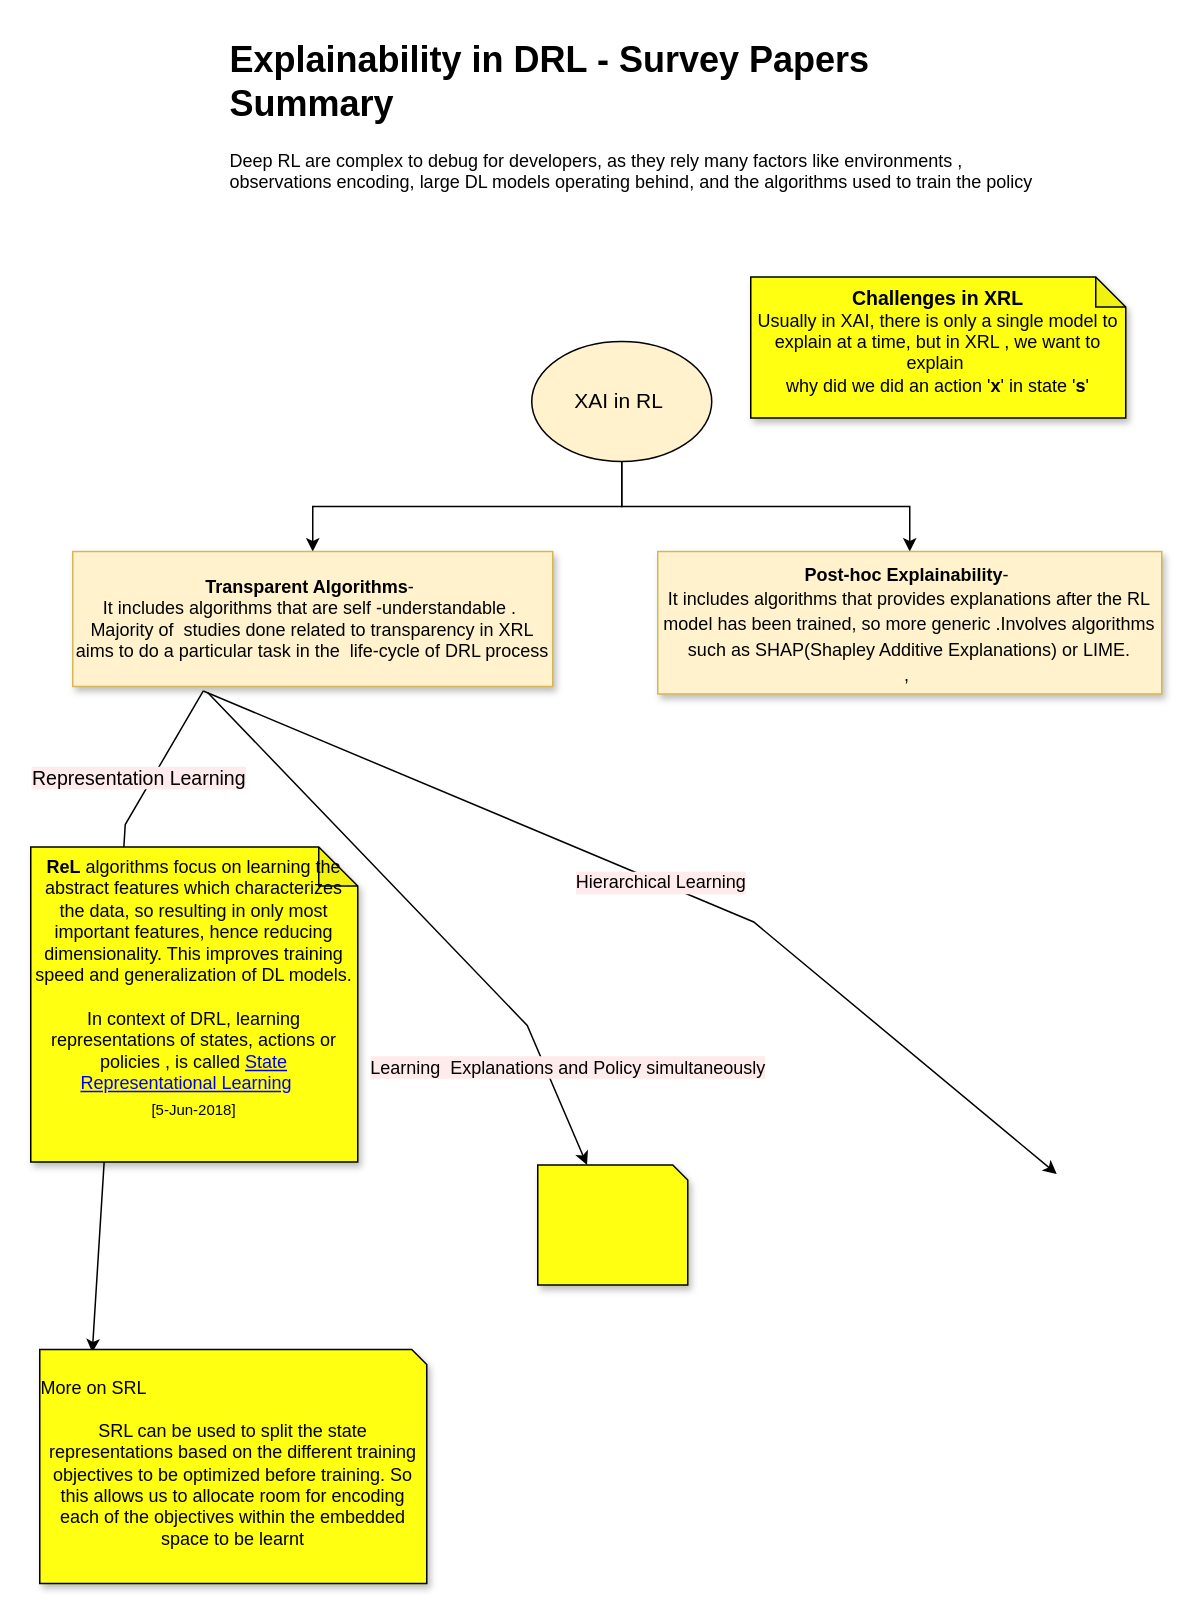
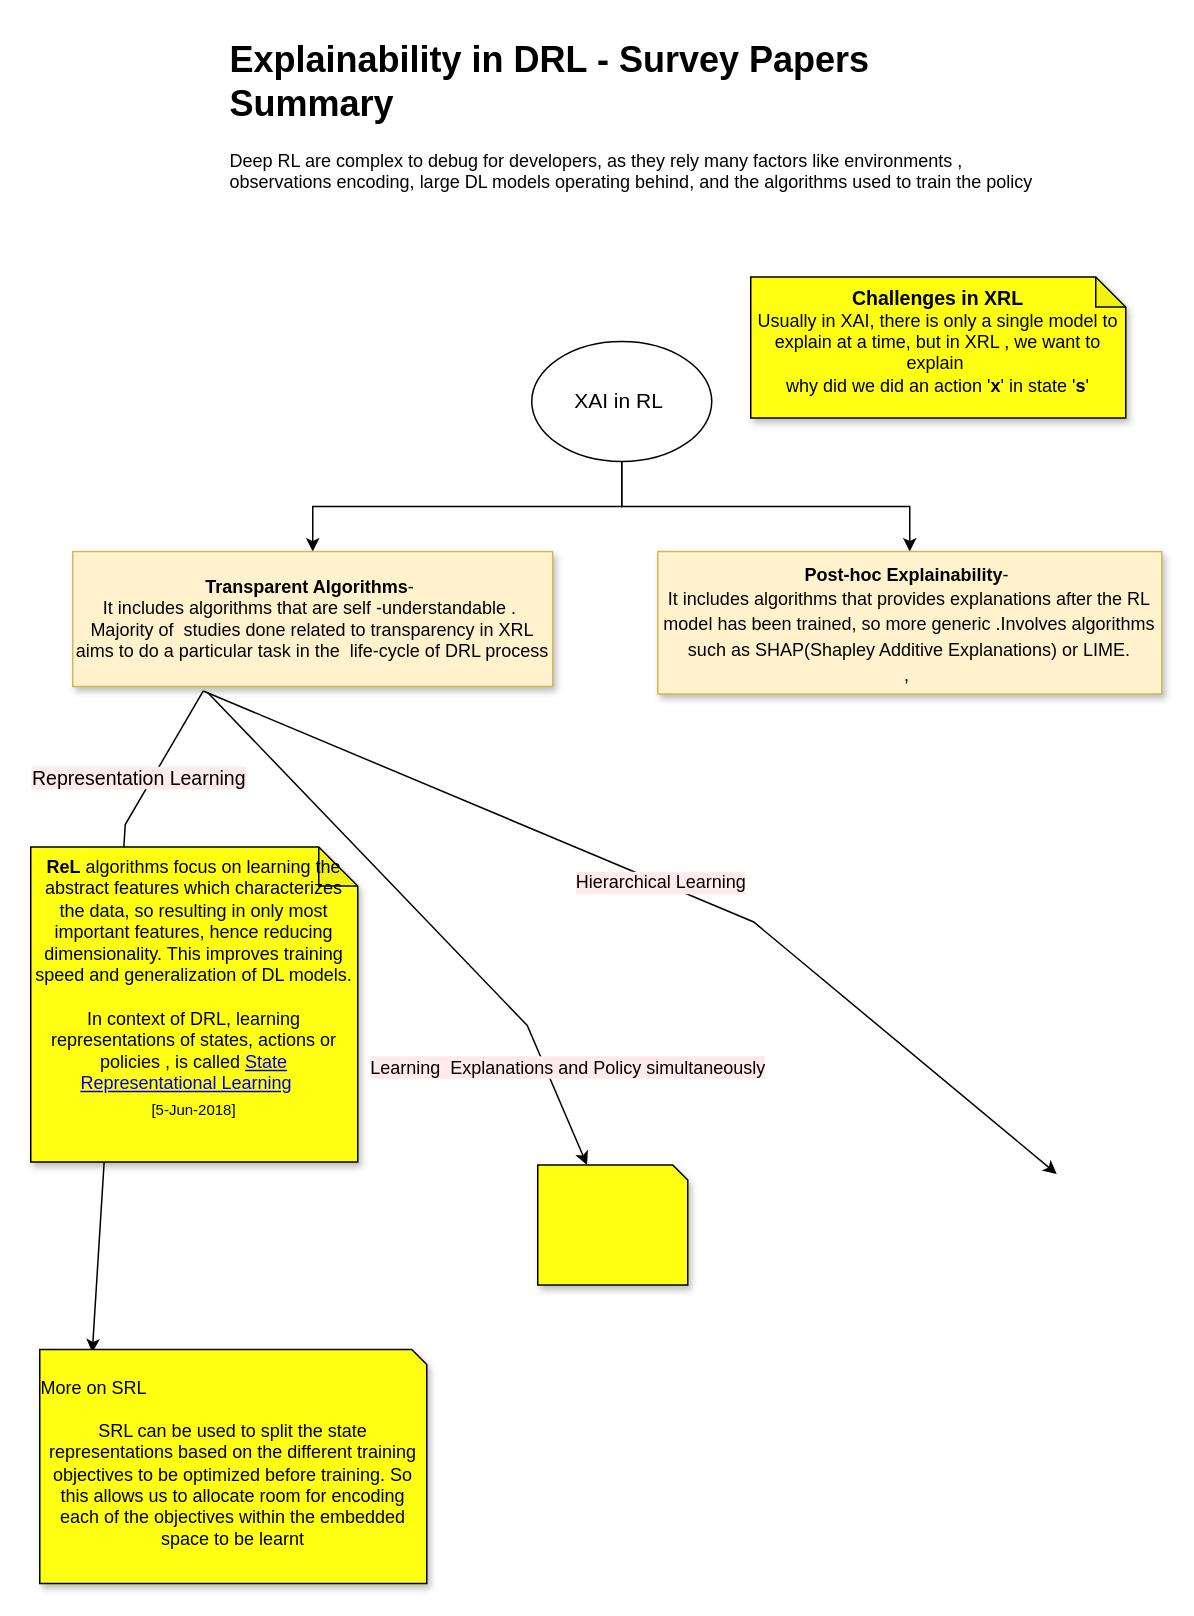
(622, 401) -> (622, 401)
